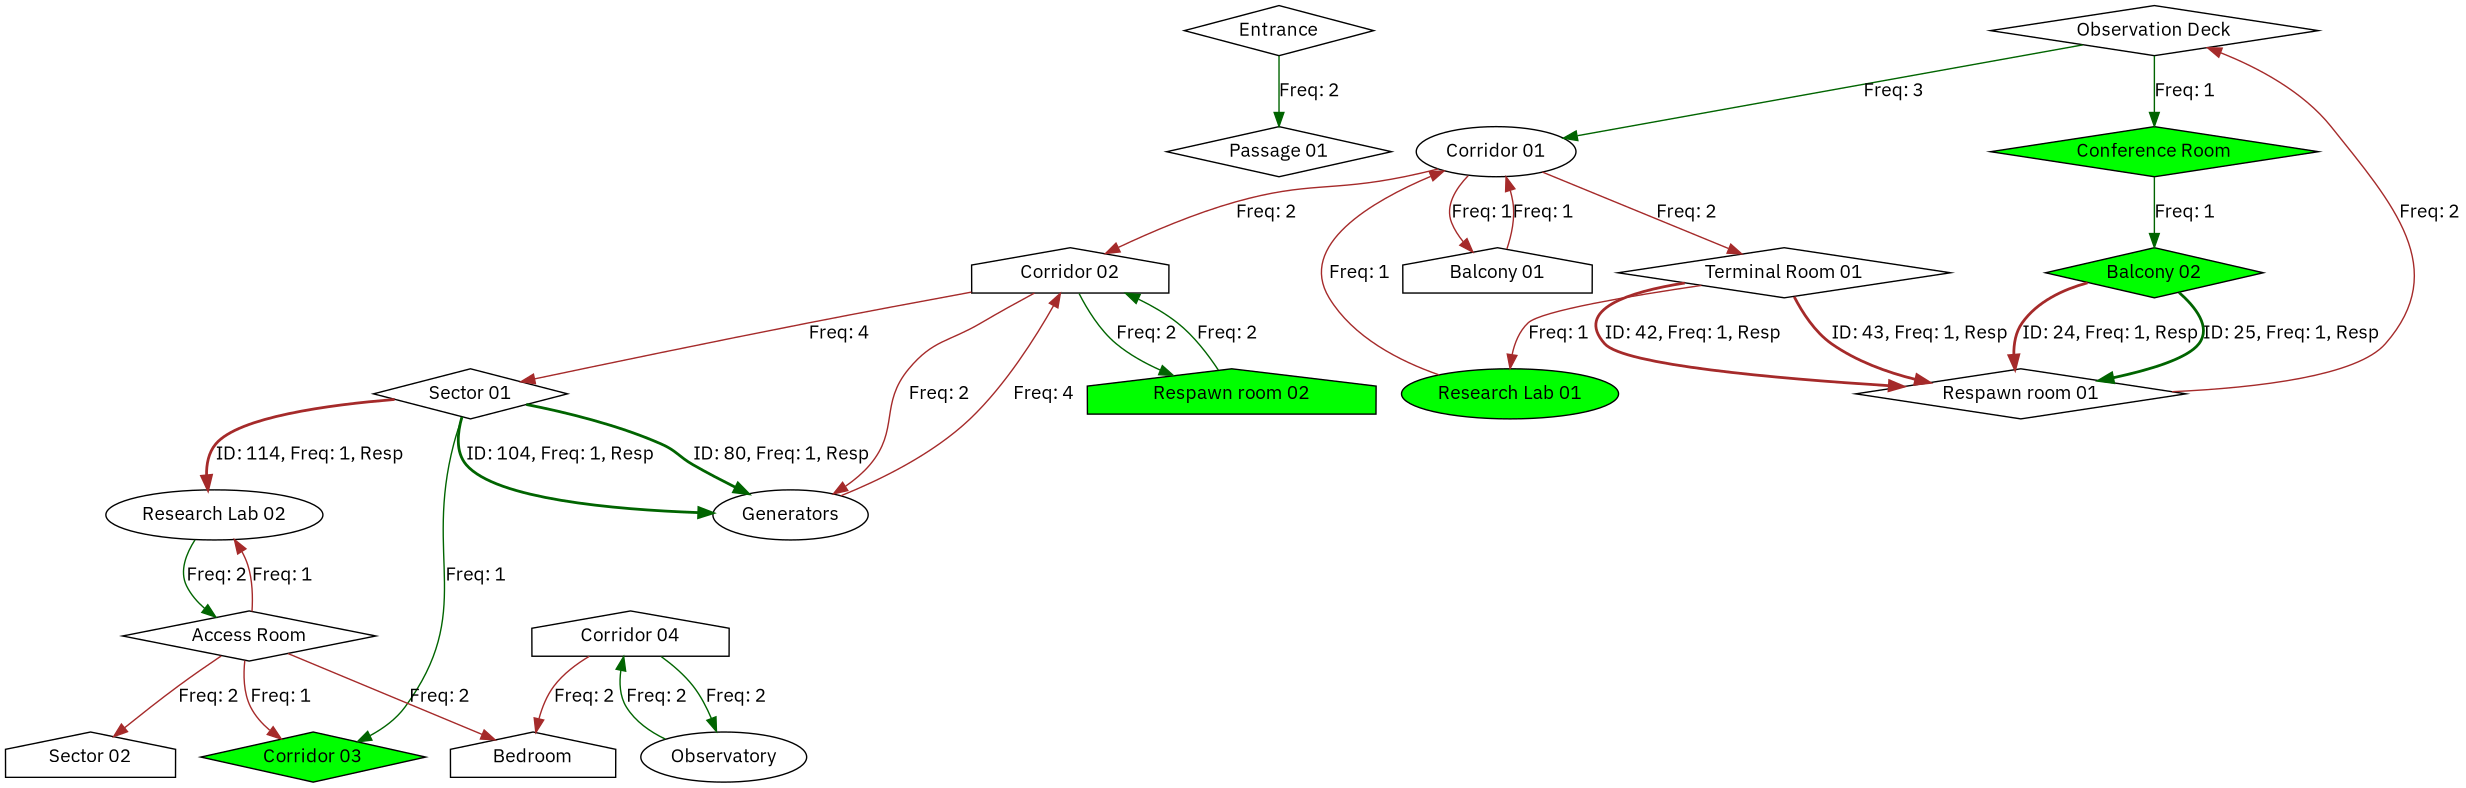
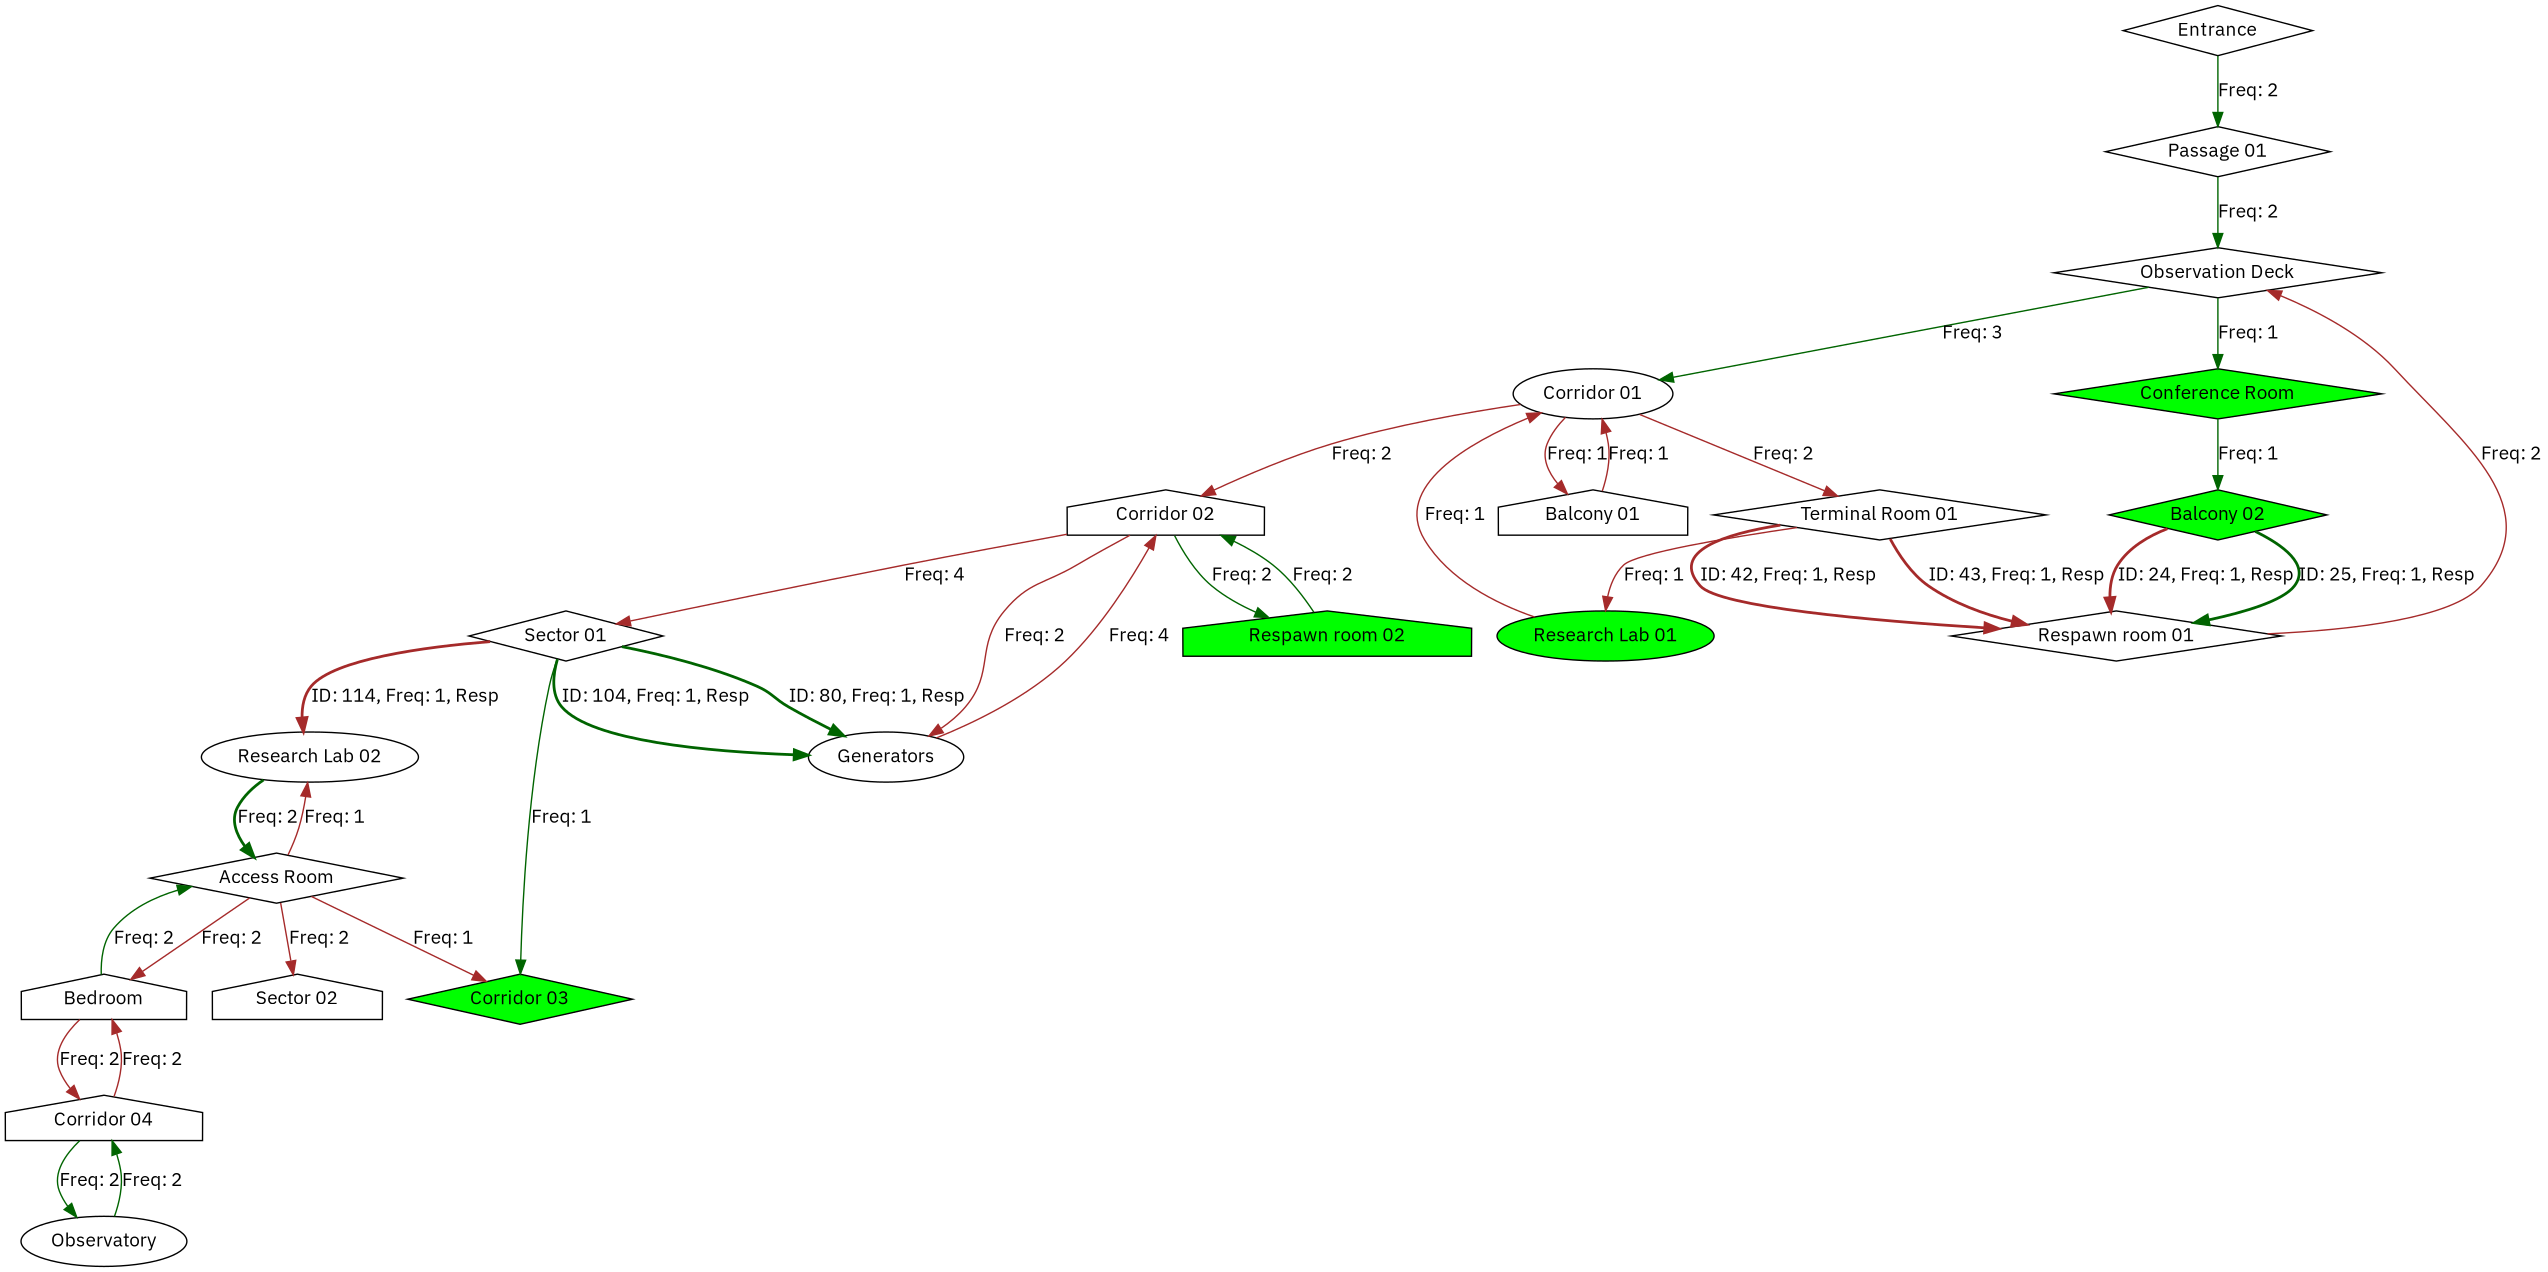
none -> (2218, 205)
(184, 576) -> (237, 809)
none -> (123, 919)
none -> (58, 1052)
